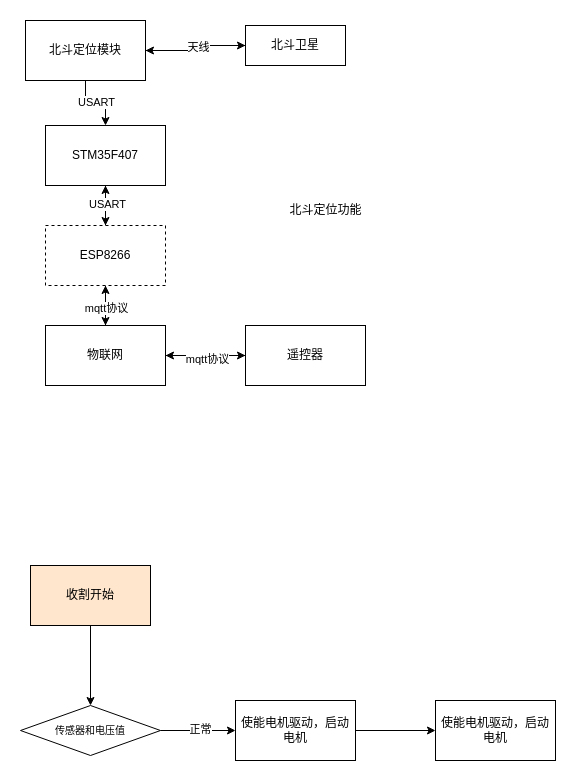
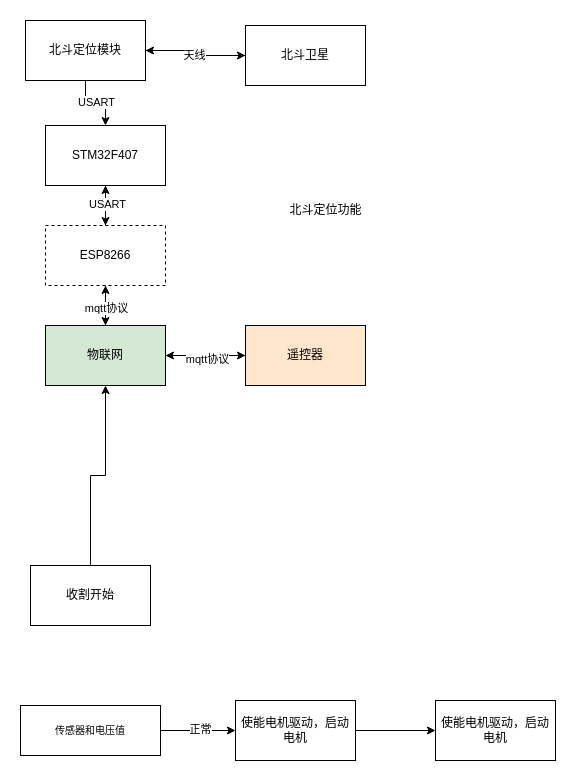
(296, 46) -> (306, 56)
(106, 156) -> (106, 156)
(106, 356) -> (106, 356)
(306, 356) -> (306, 356)
(91, 596) -> (91, 596)
(91, 662) -> (95, 476)
(91, 731) -> (91, 731)
